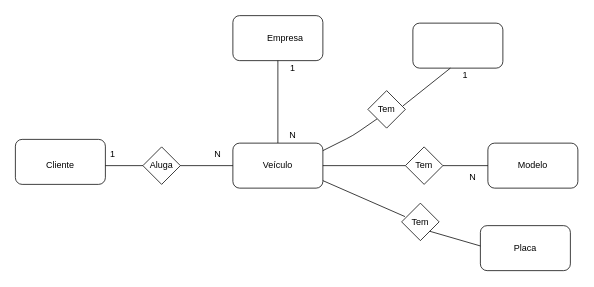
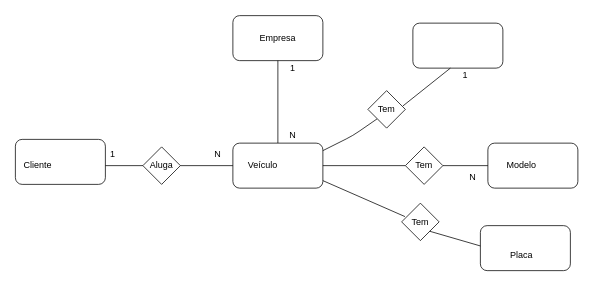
(285, 38) -> (278, 38)
(60, 165) -> (38, 165)
(278, 165) -> (263, 165)
(533, 165) -> (522, 165)
(525, 248) -> (522, 255)
